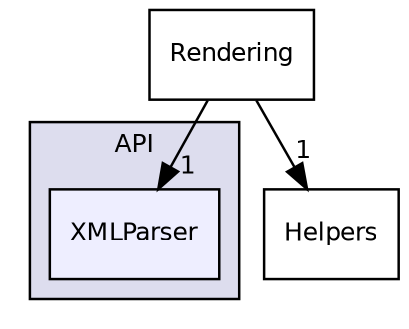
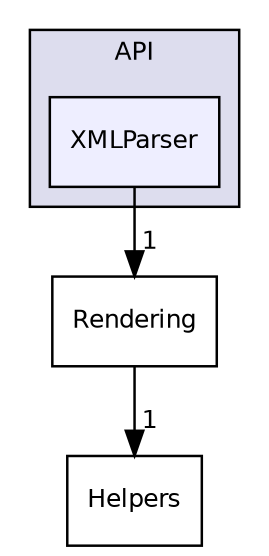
(186, 139) -> (135, 223)
